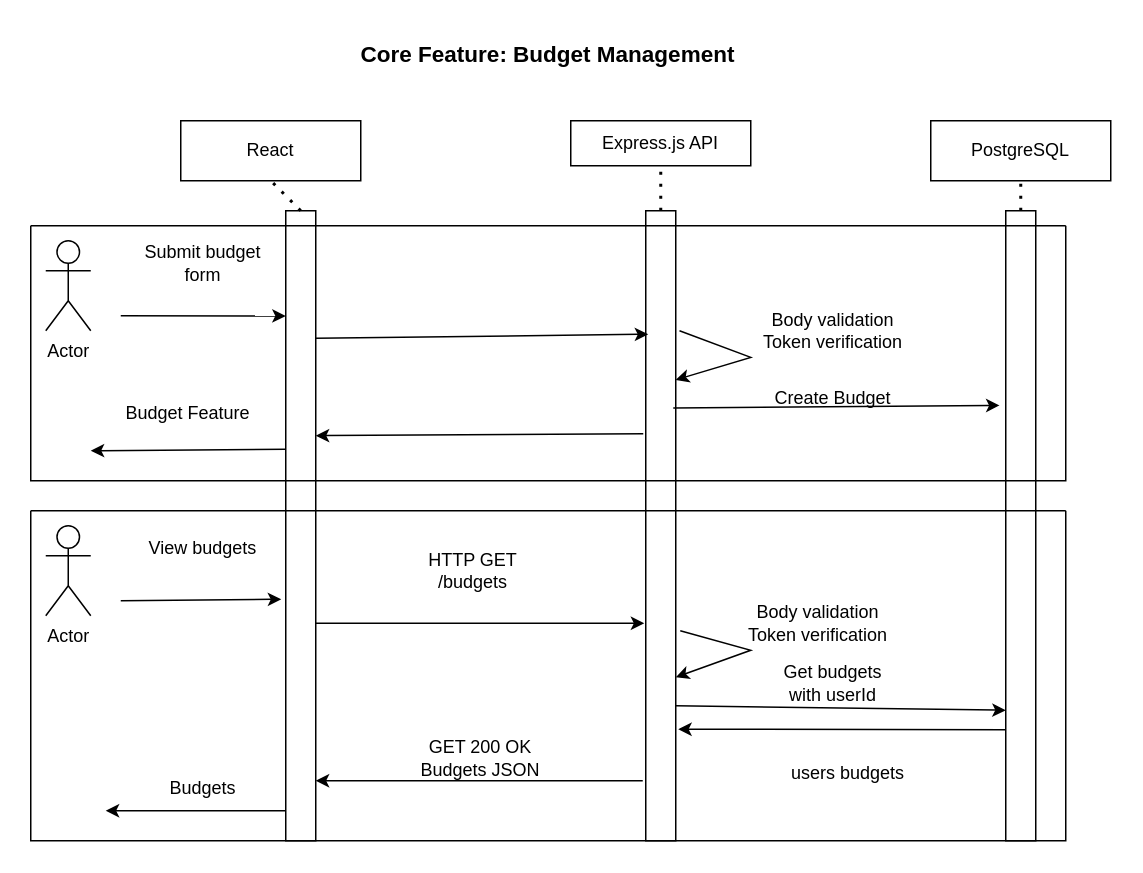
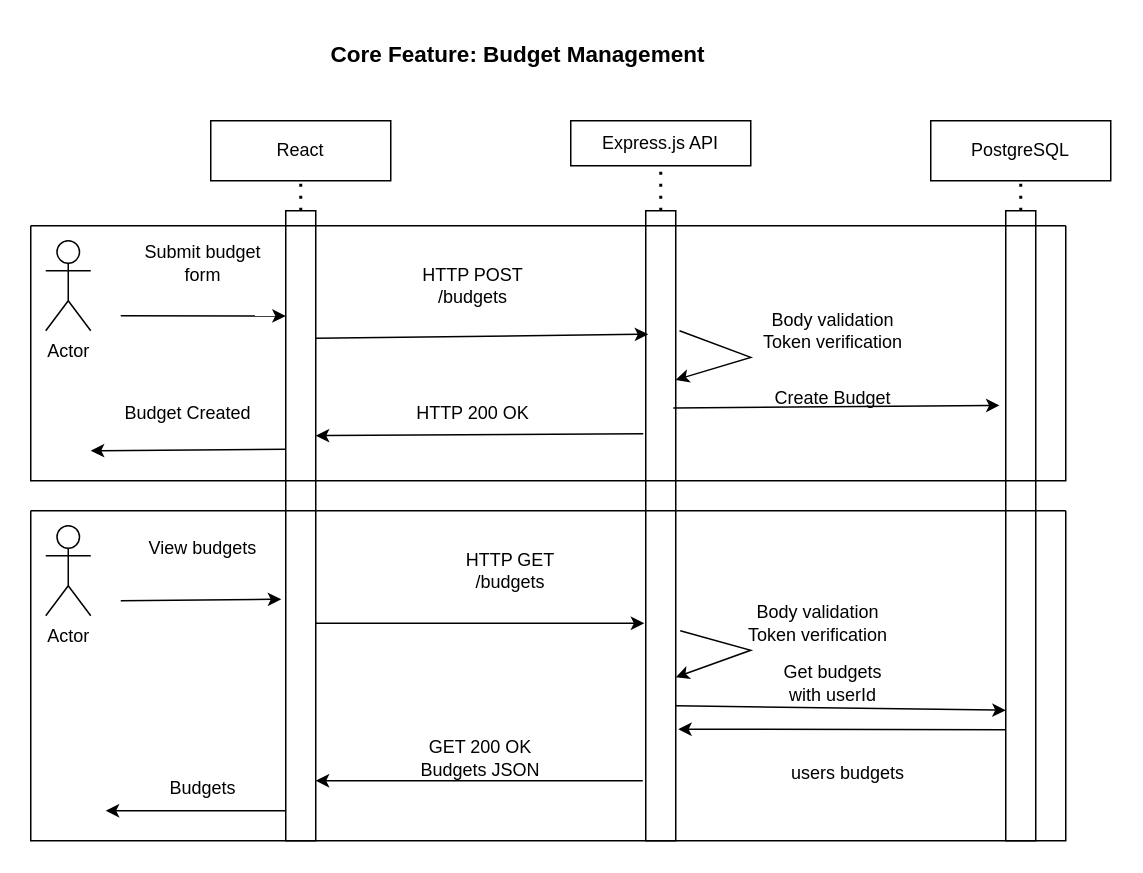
(548, 53) -> (518, 53)
(271, 151) -> (301, 151)
none -> (473, 286)
(188, 413) -> (188, 413)
none -> (473, 413)
(473, 571) -> (511, 571)
